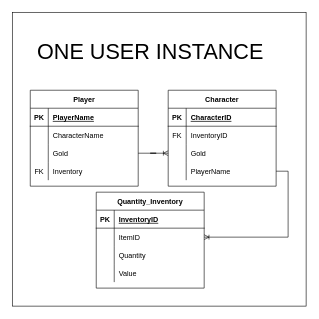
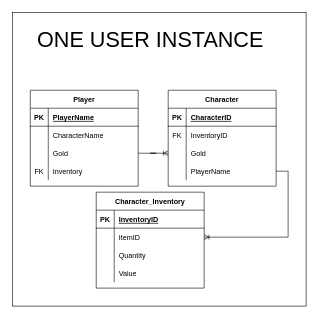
(150, 51) -> (150, 39)
(150, 202) -> (150, 202)
